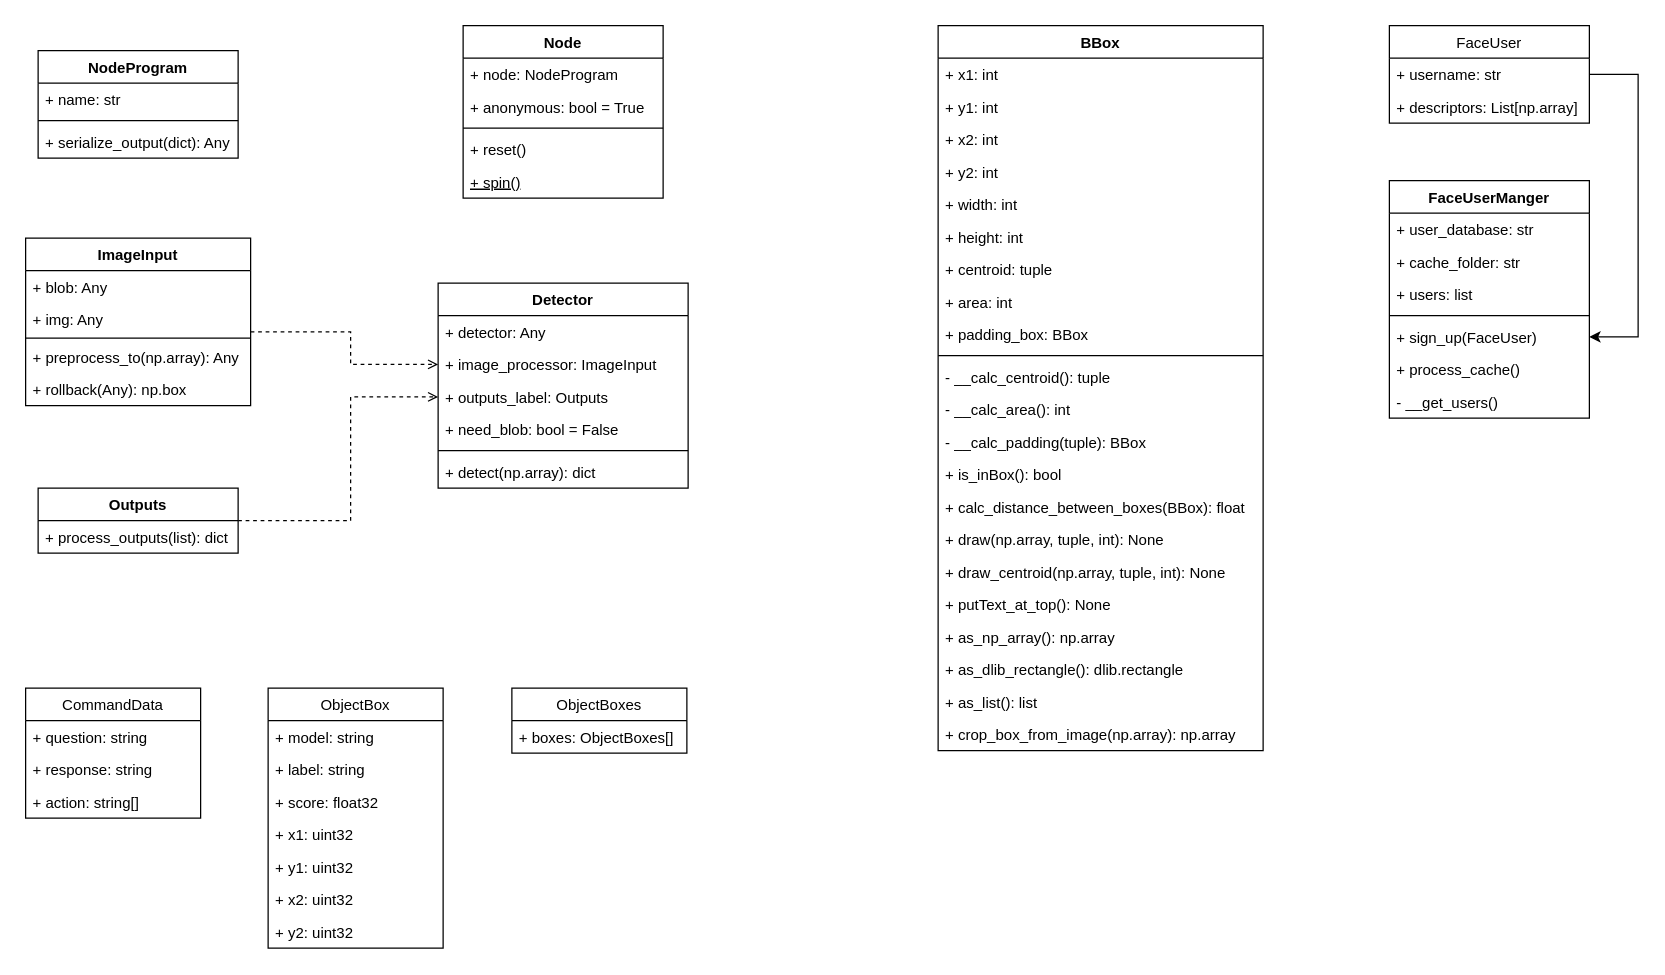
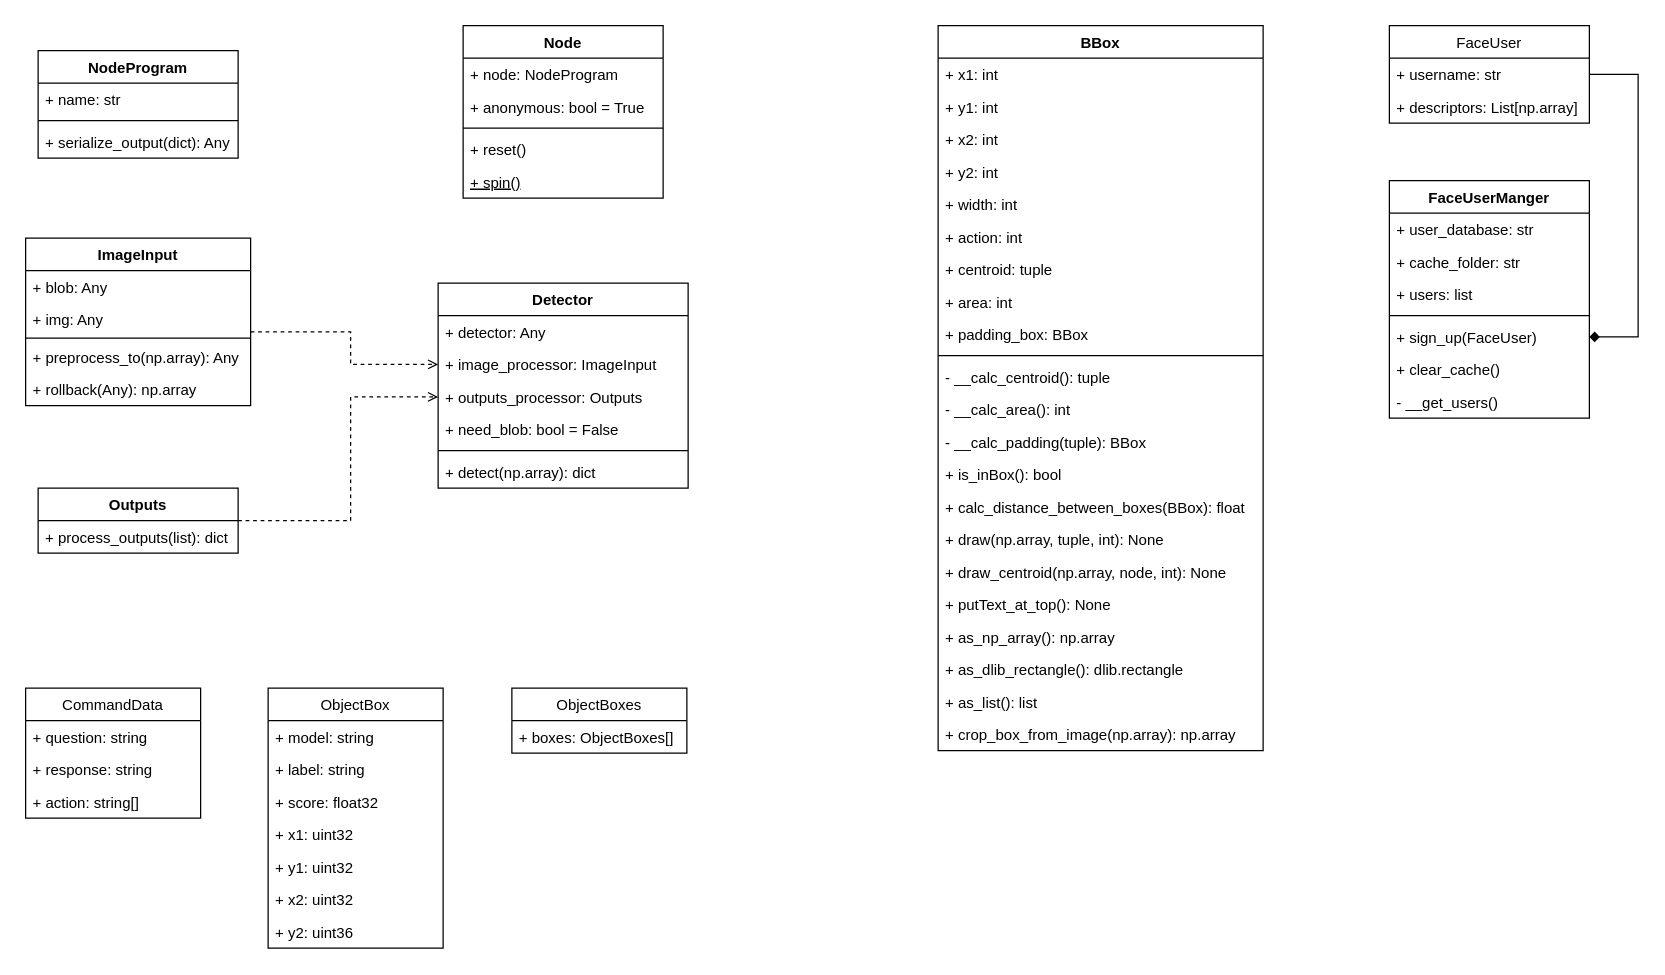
(990, 238) -> (990, 238)
(1599, 337) -> (1600, 337)
(1466, 370) -> (1455, 370)
(117, 390) -> (126, 390)
(536, 398) -> (557, 398)
(1104, 573) -> (1102, 573)
(318, 933) -> (318, 933)
